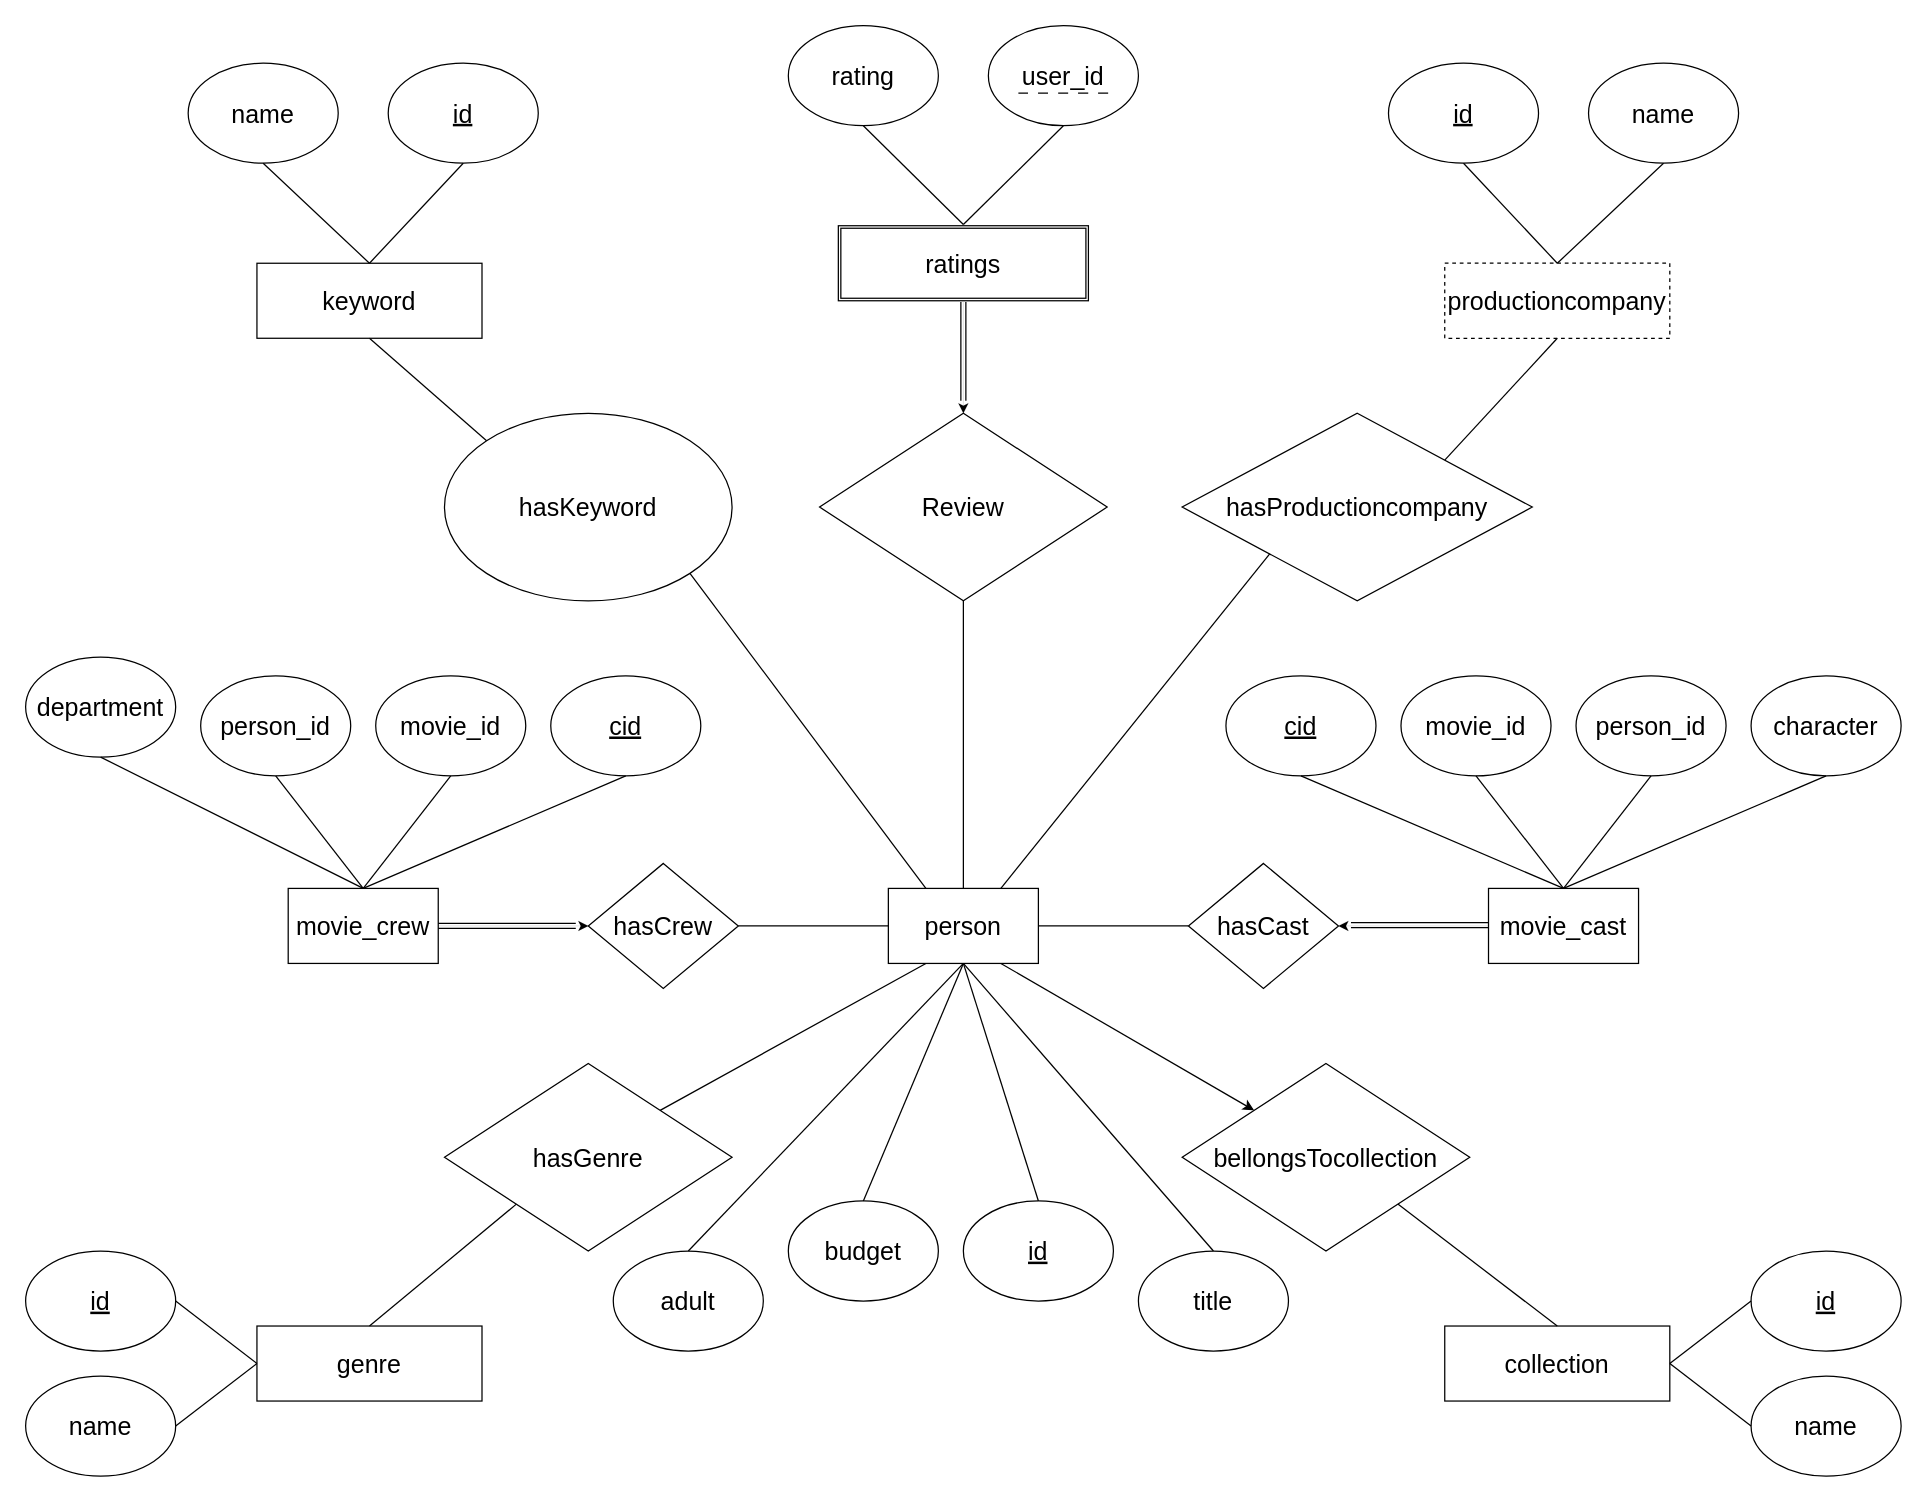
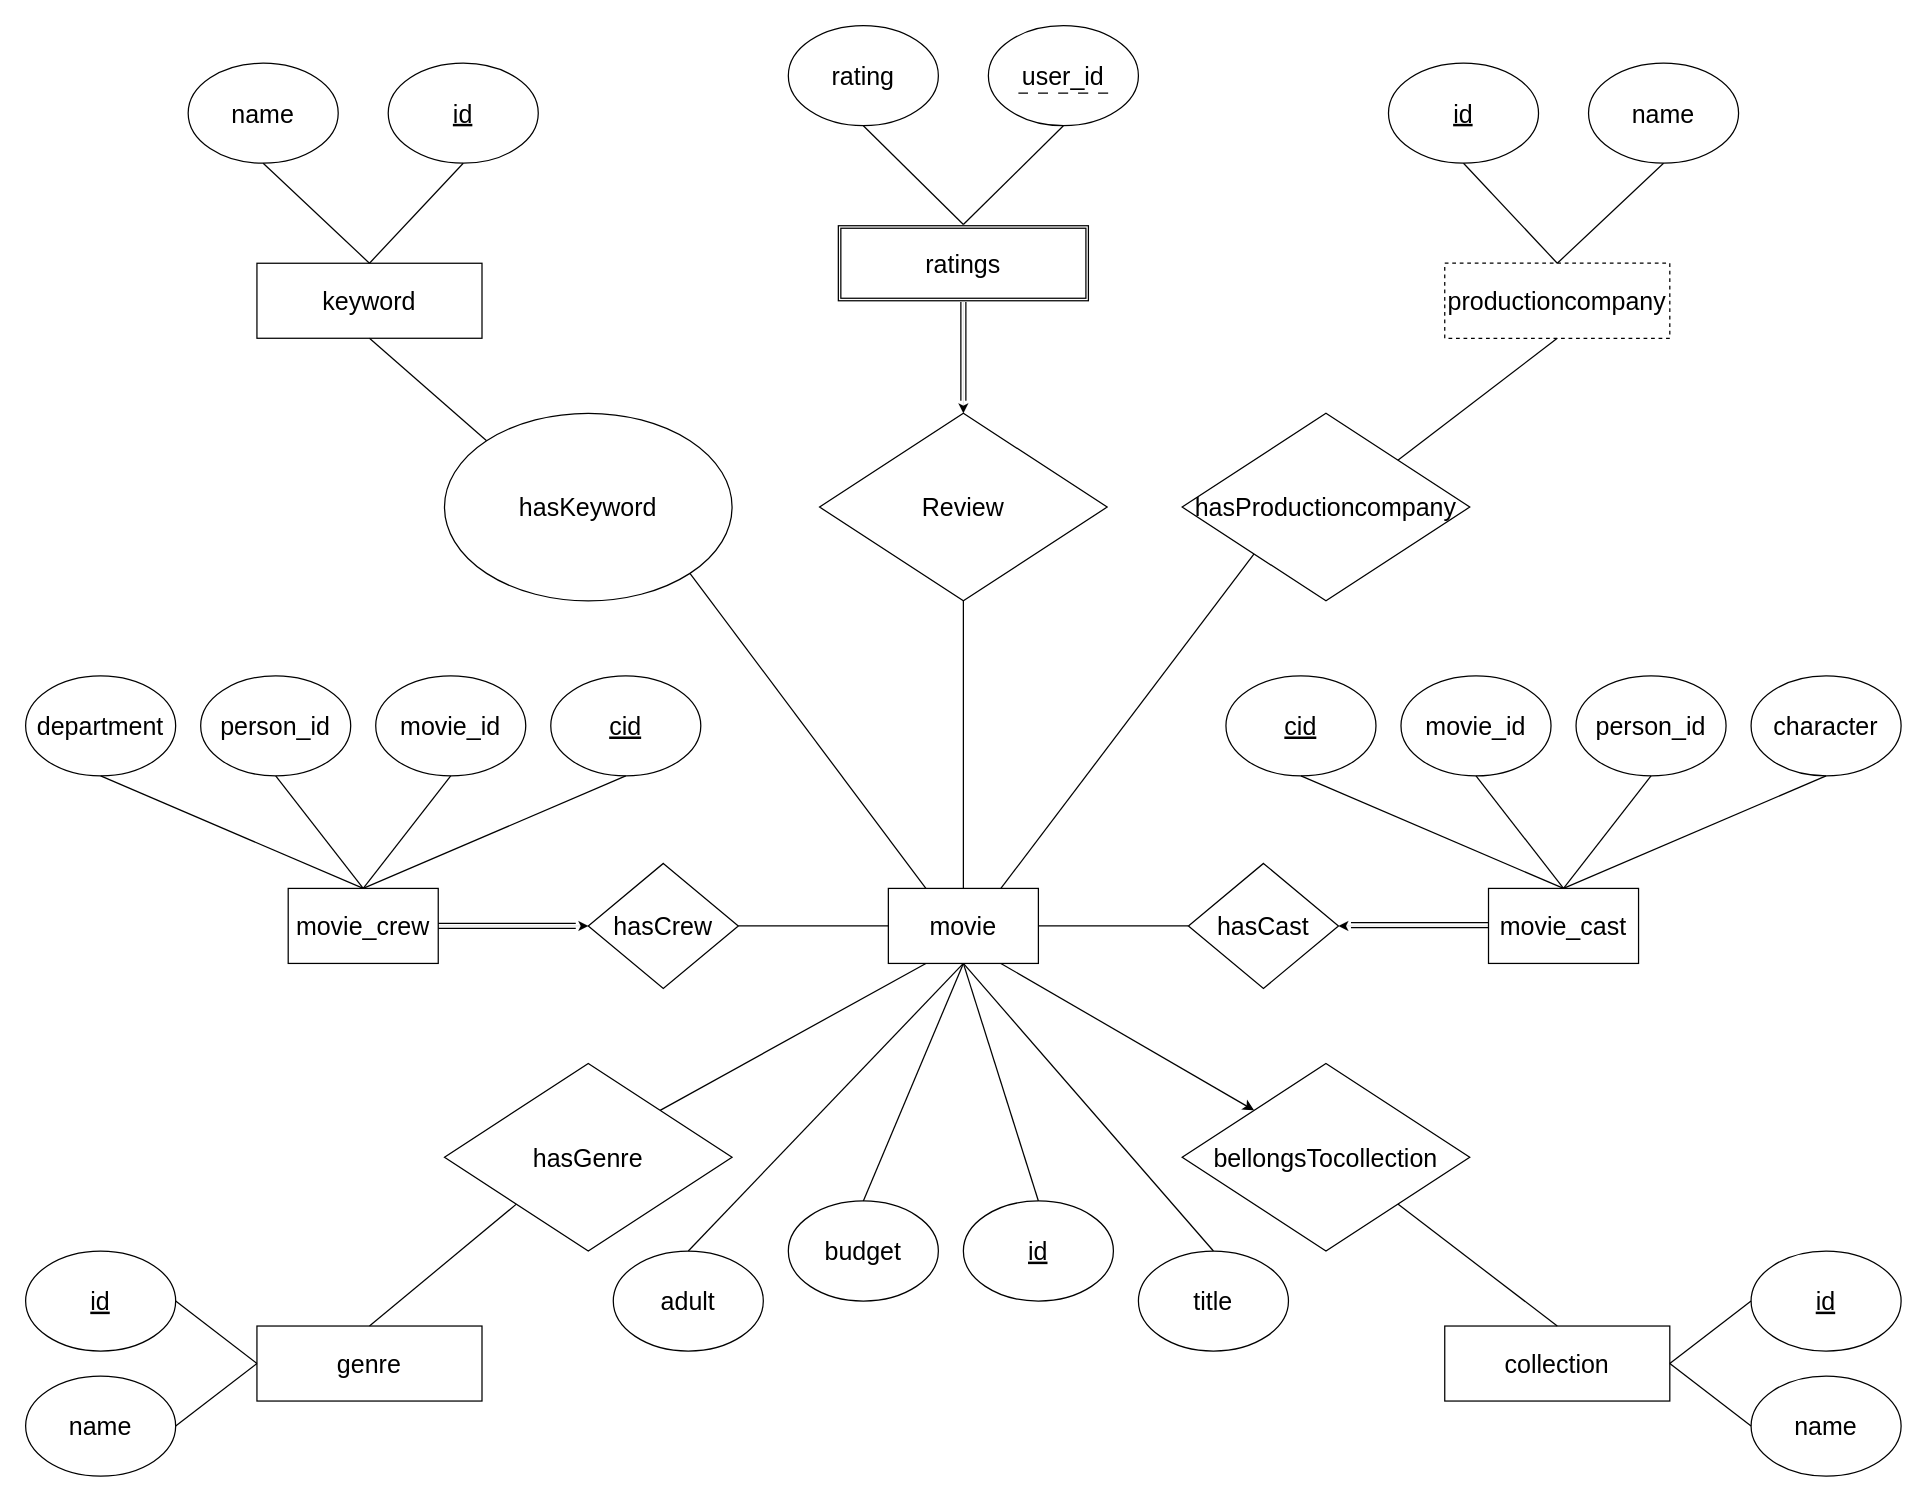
(1357, 507) -> (1326, 507)
(101, 707) -> (101, 726)
(963, 926) -> (963, 926)
